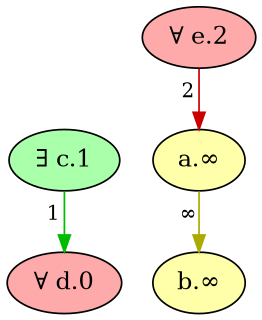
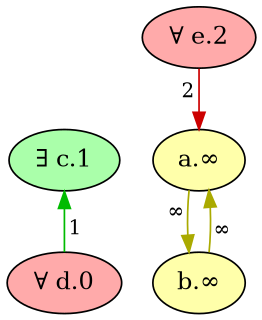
(64, 213) -> (64, 230)
none -> (210, 230)
